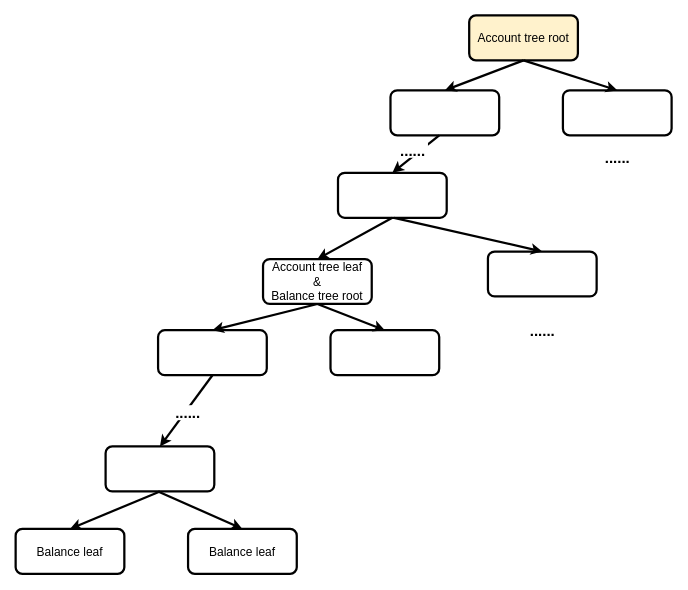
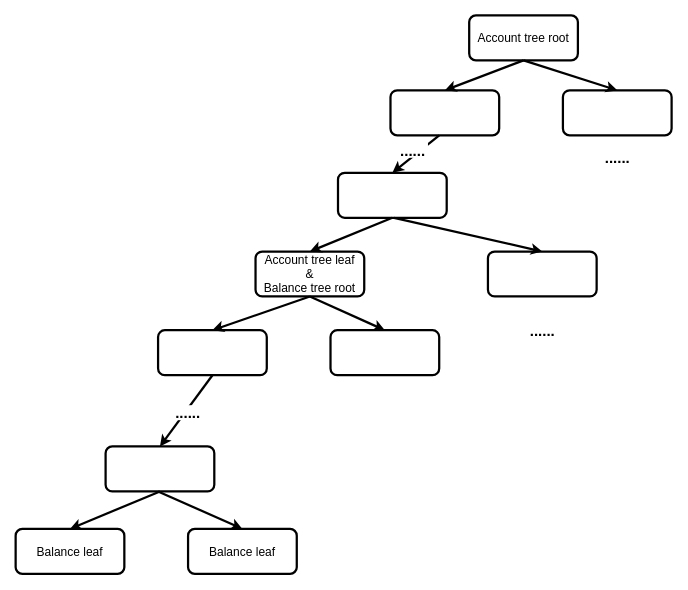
(524, 38) -> (524, 38)
(317, 282) -> (310, 274)
